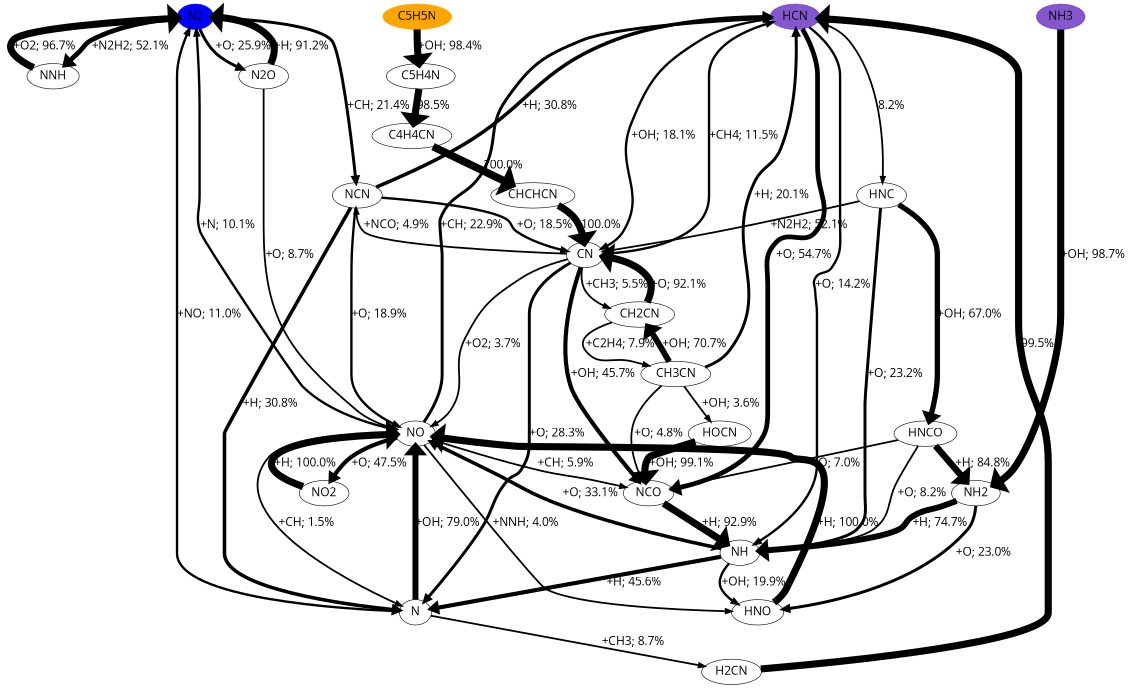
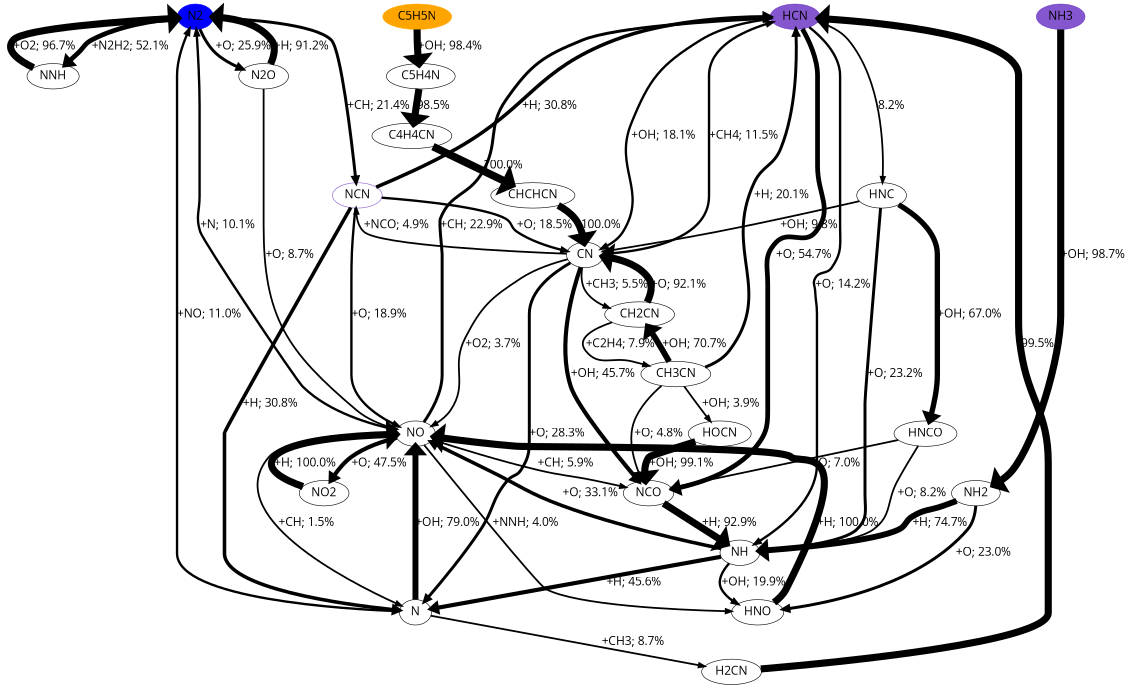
(357, 195) -> (357, 195)
(809, 225) -> (809, 225)
(731, 404) -> (731, 404)
(949, 461) -> none
